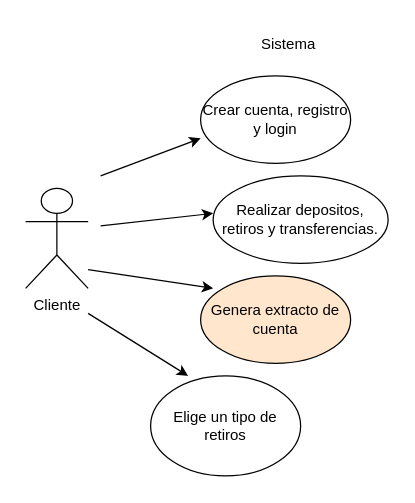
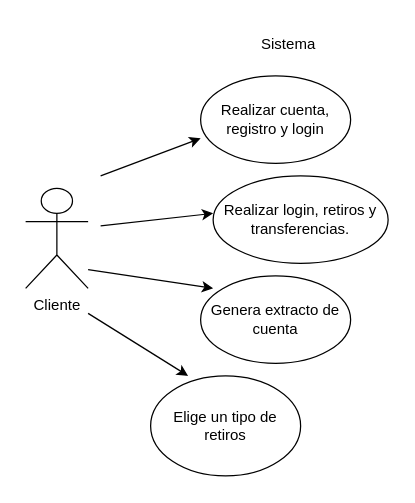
(276, 119) -> (276, 119)
(301, 219) -> (301, 219)
(276, 319) -> (276, 319)
